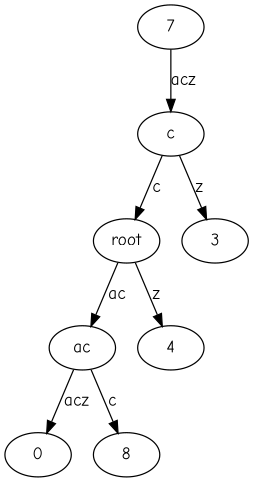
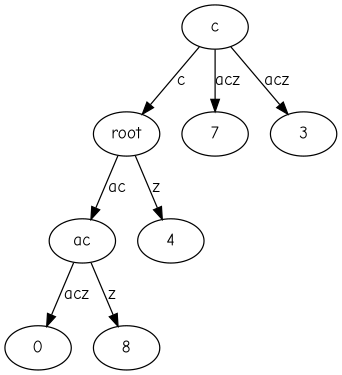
(171, 74) -> (215, 74)
(200, 187) -> (277, 81)
(112, 401) -> (112, 294)
